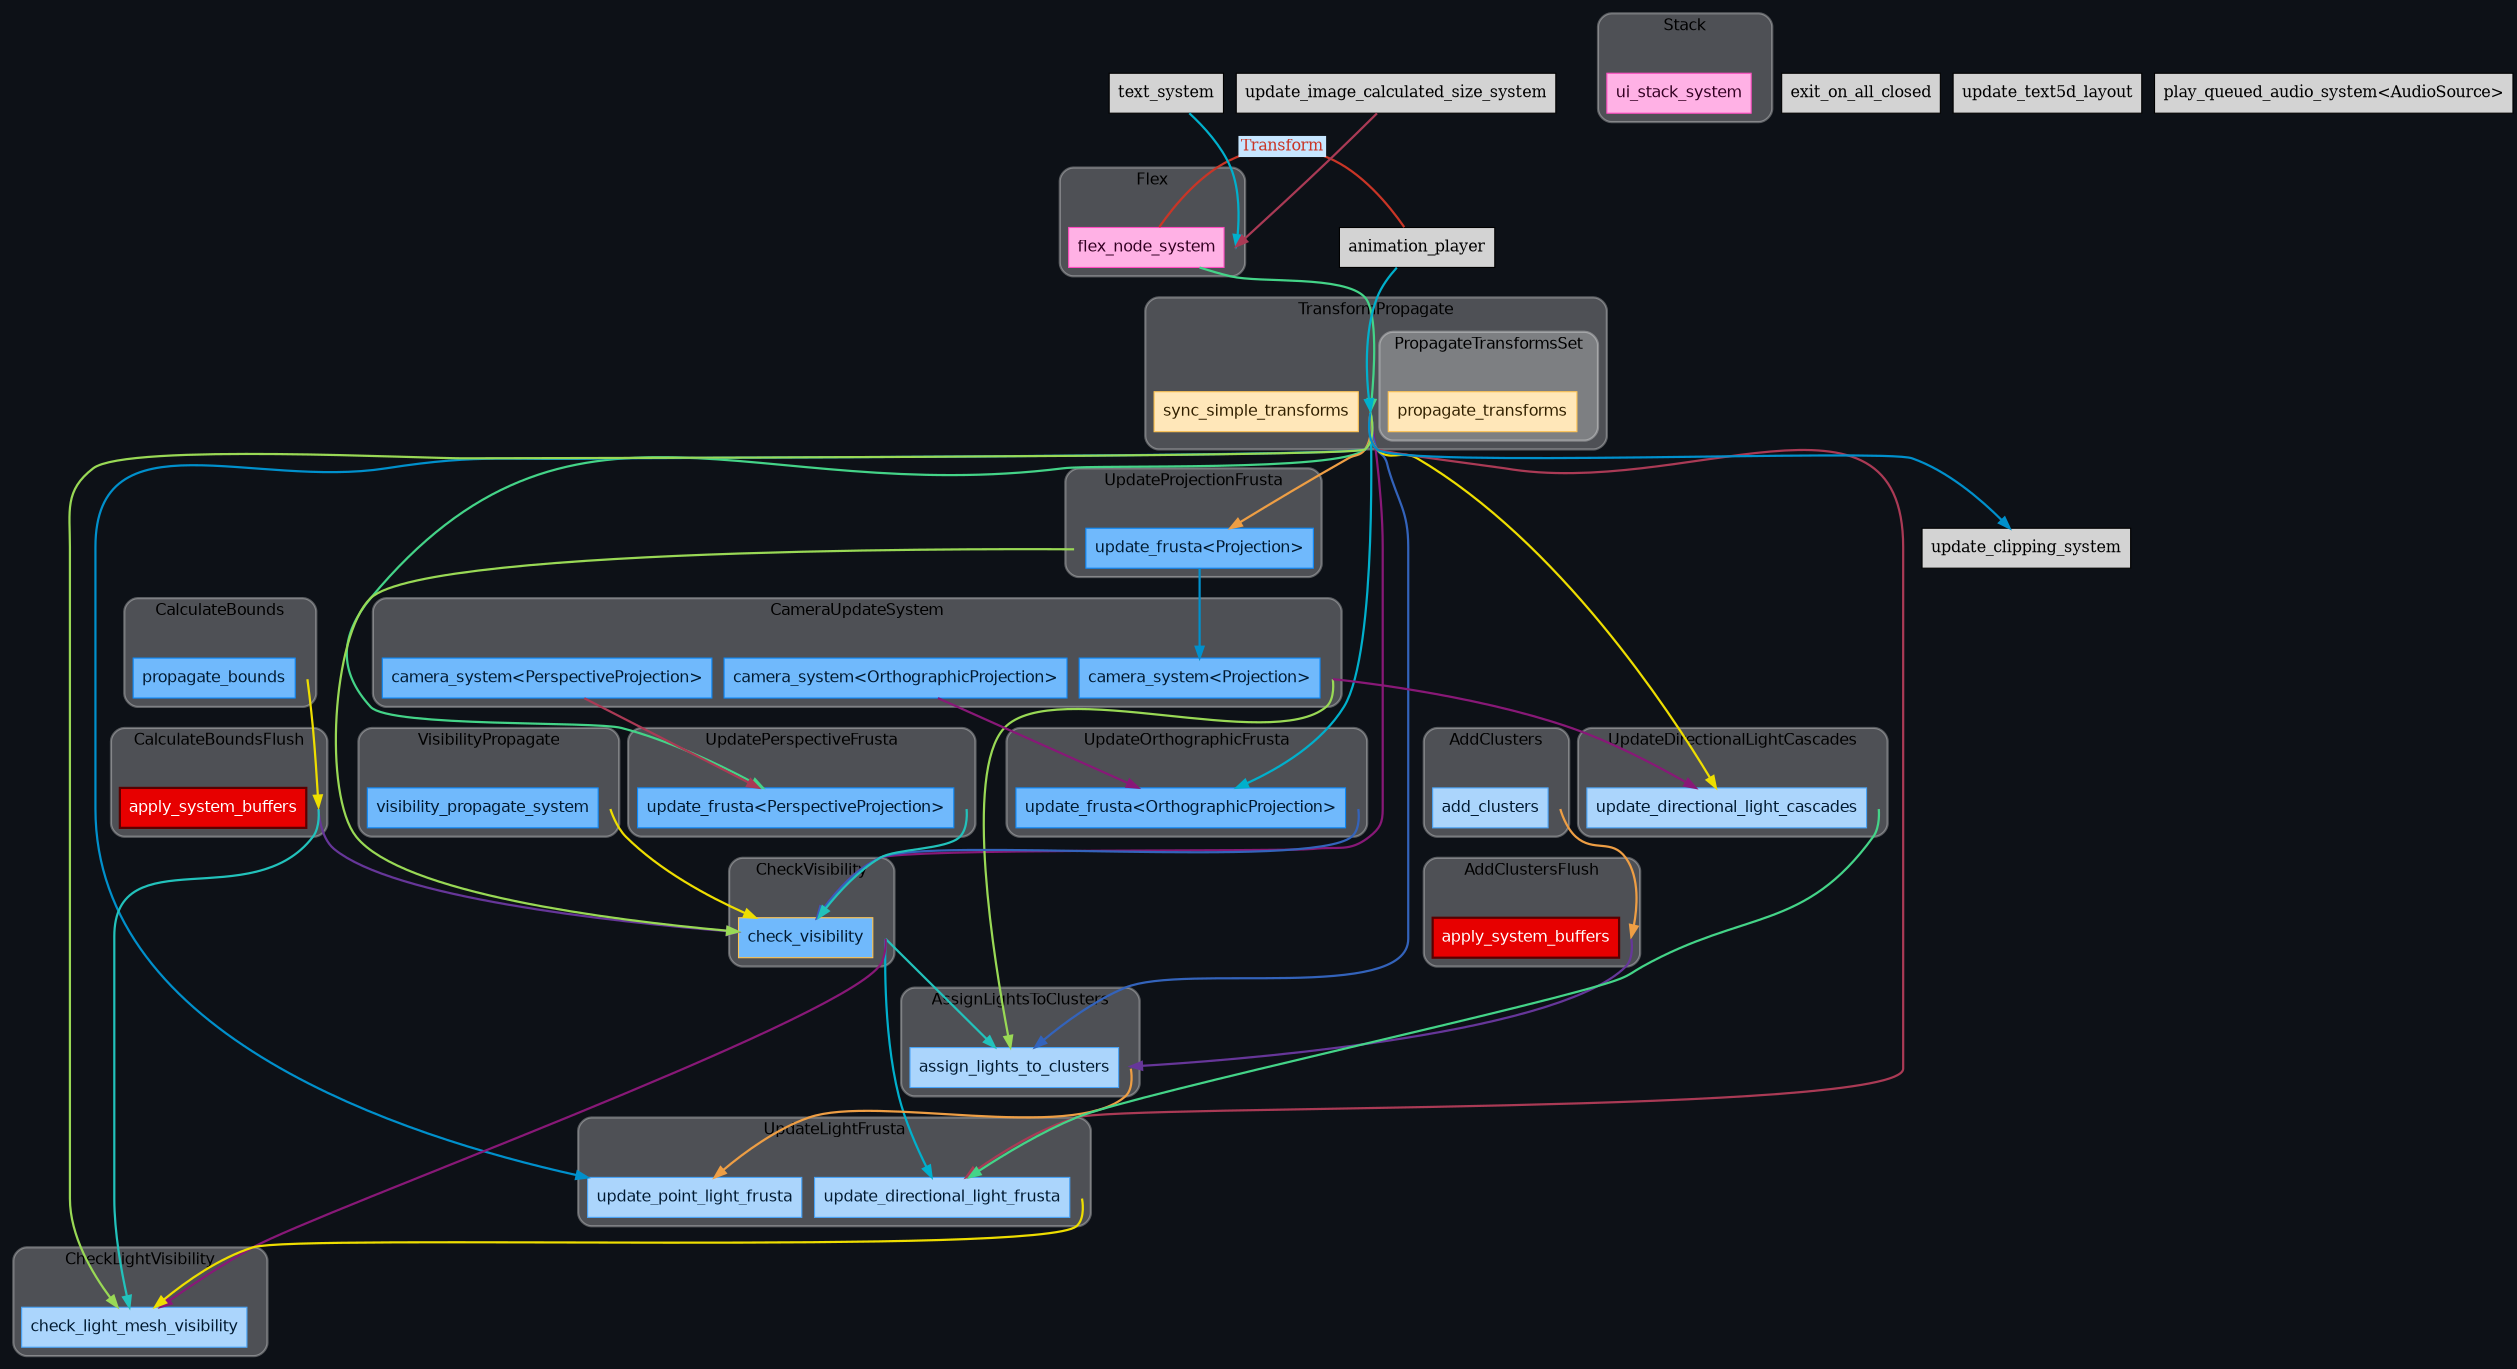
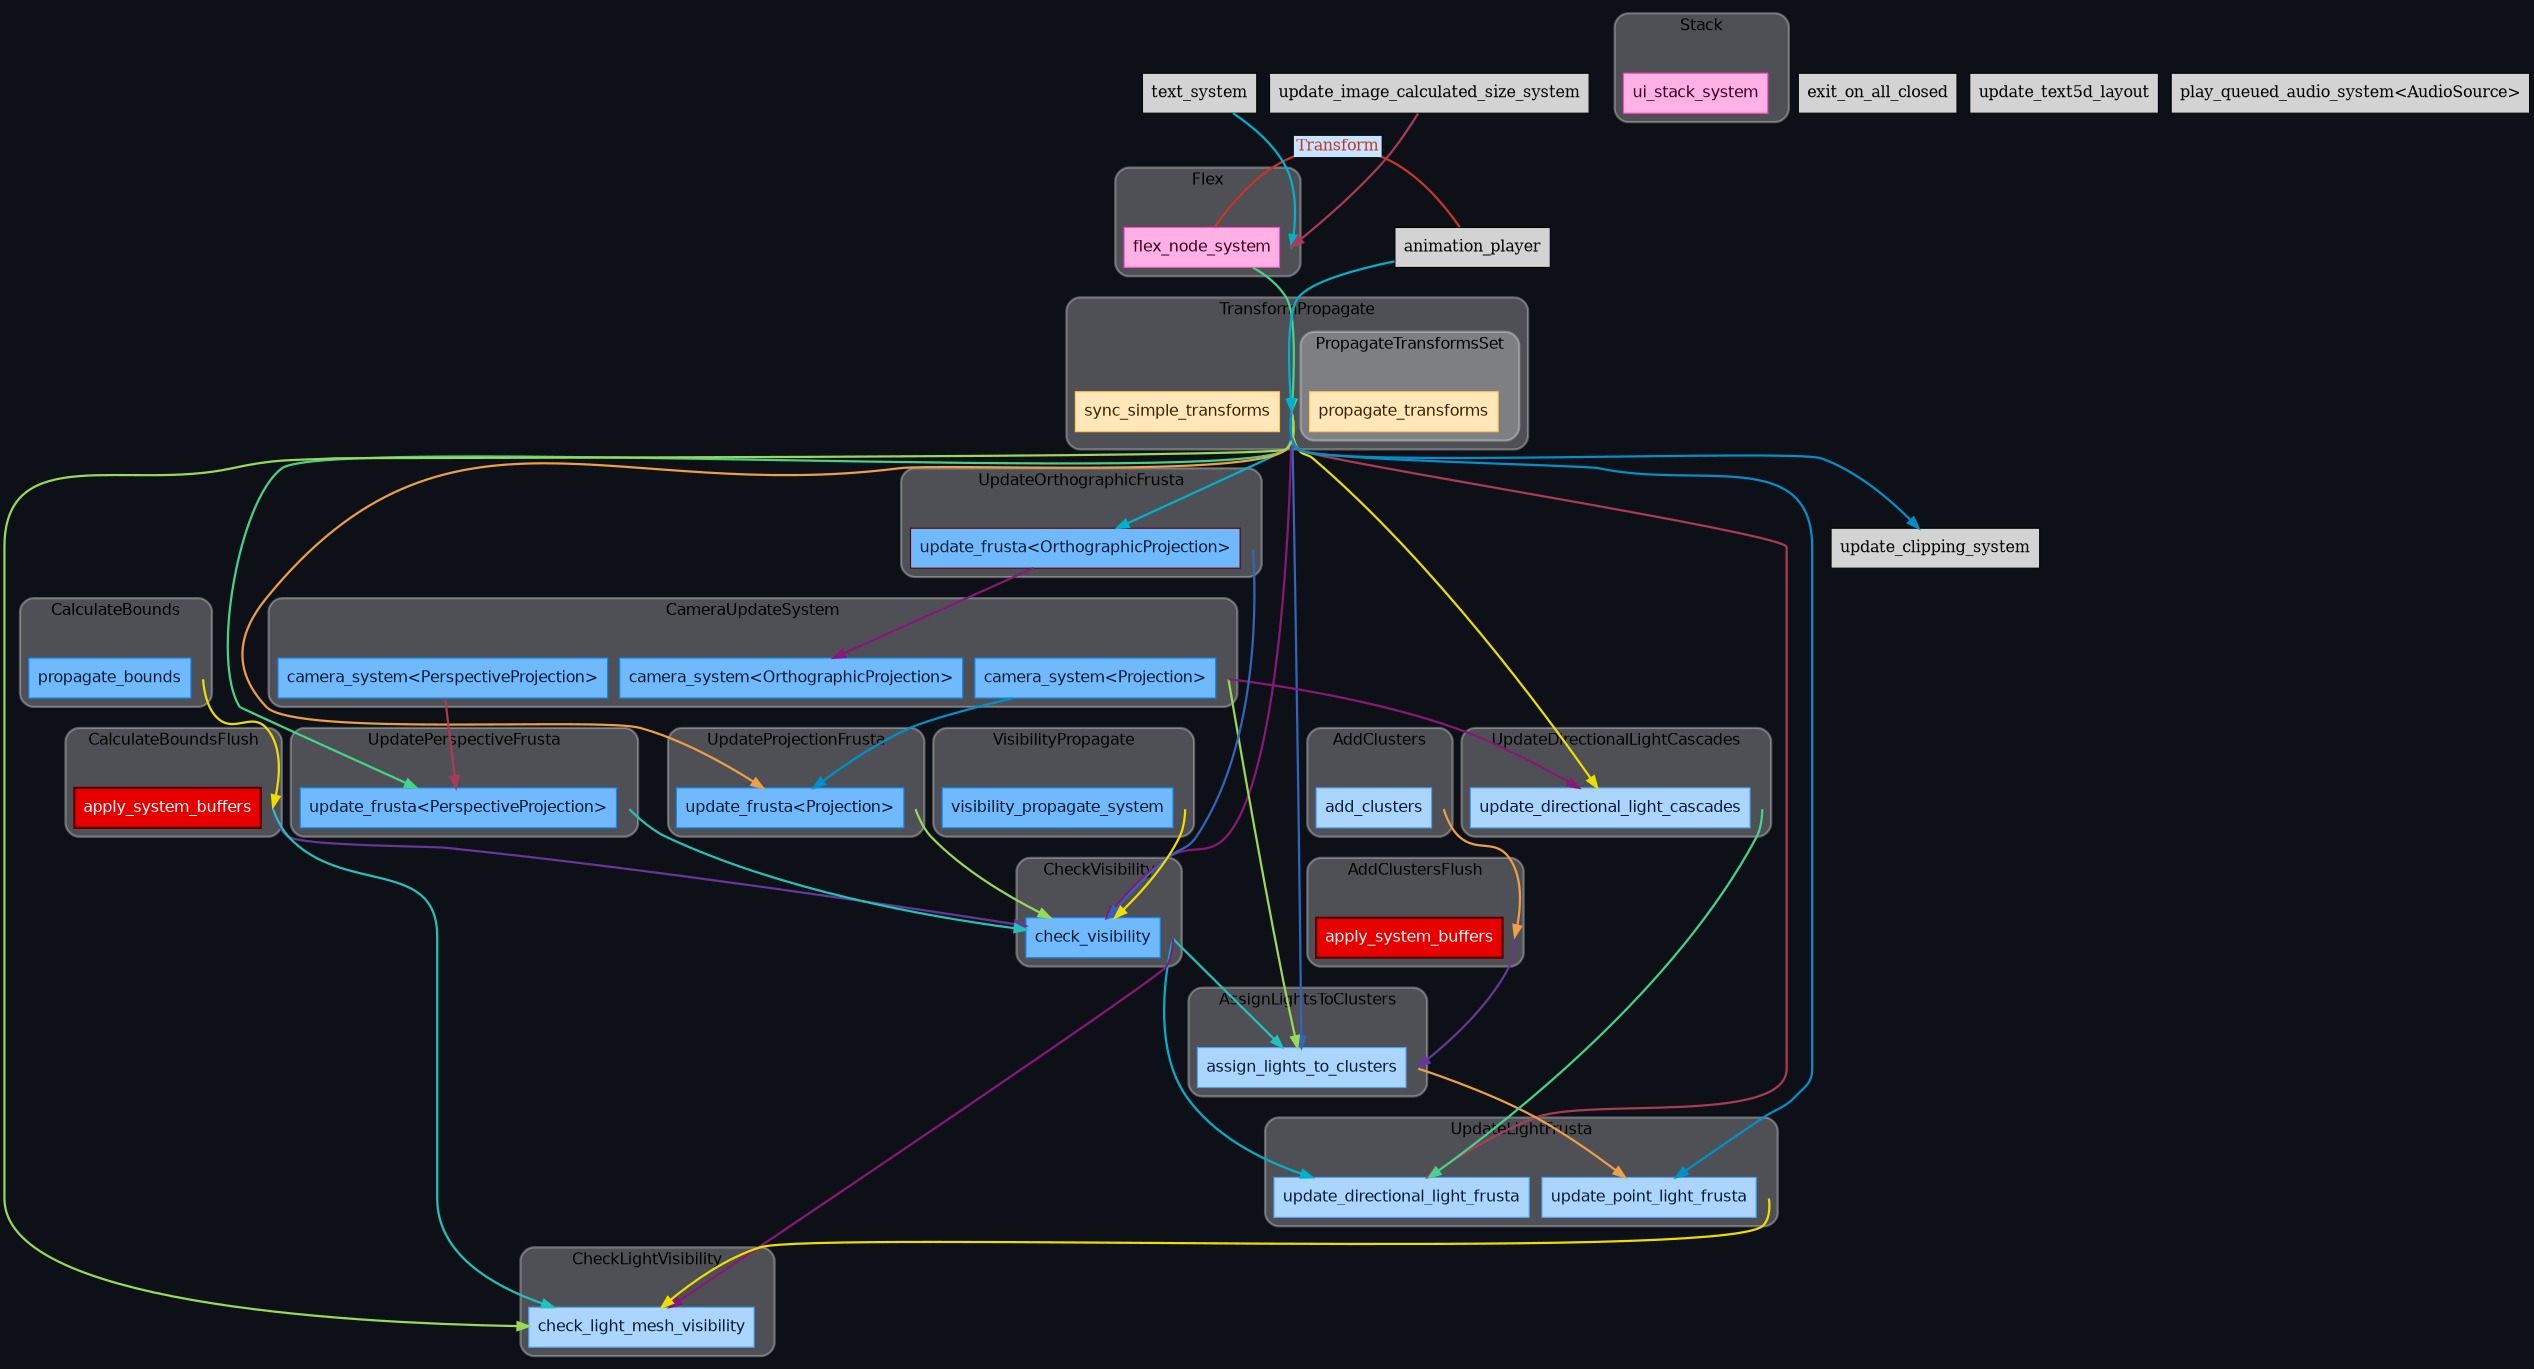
(1200, 608) -> (927, 722)
(1033, 741) -> (938, 611)
(1181, 808) -> (1075, 548)
(806, 938) -> (1093, 938)
